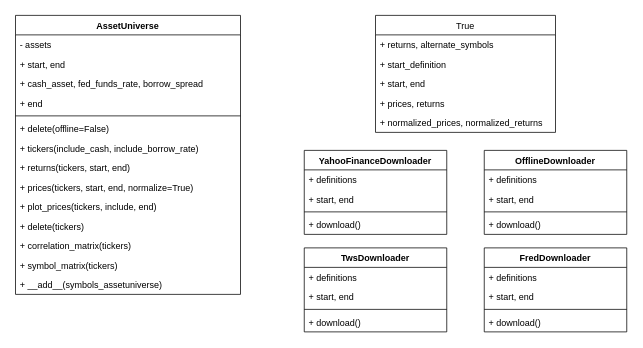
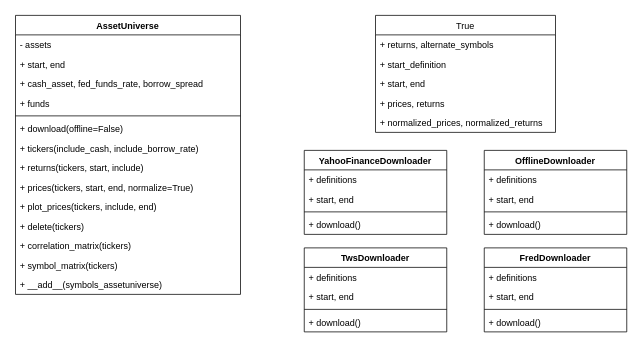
(31, 104) -> (36, 104)
(72, 129) -> (77, 129)
(88, 168) -> (96, 168)
